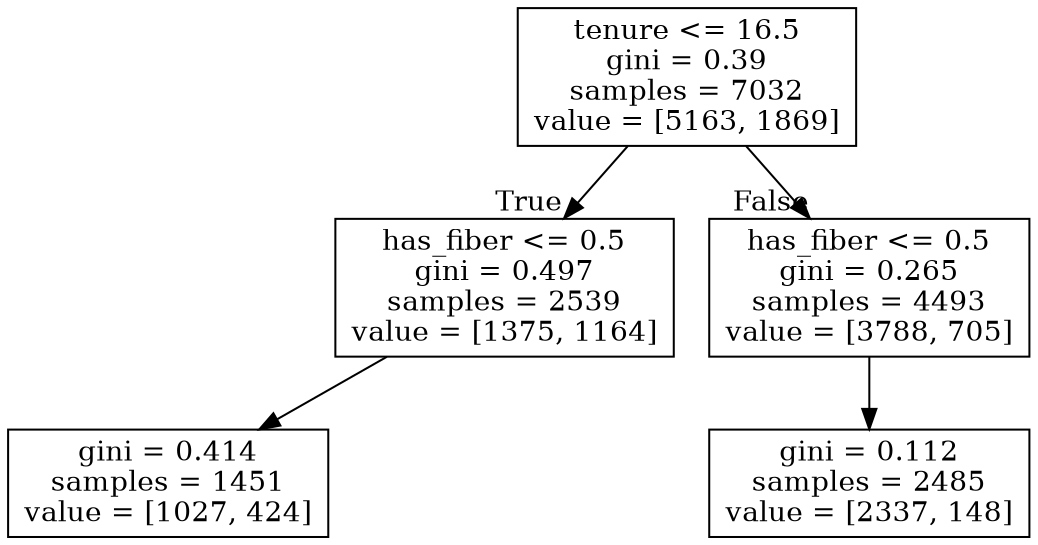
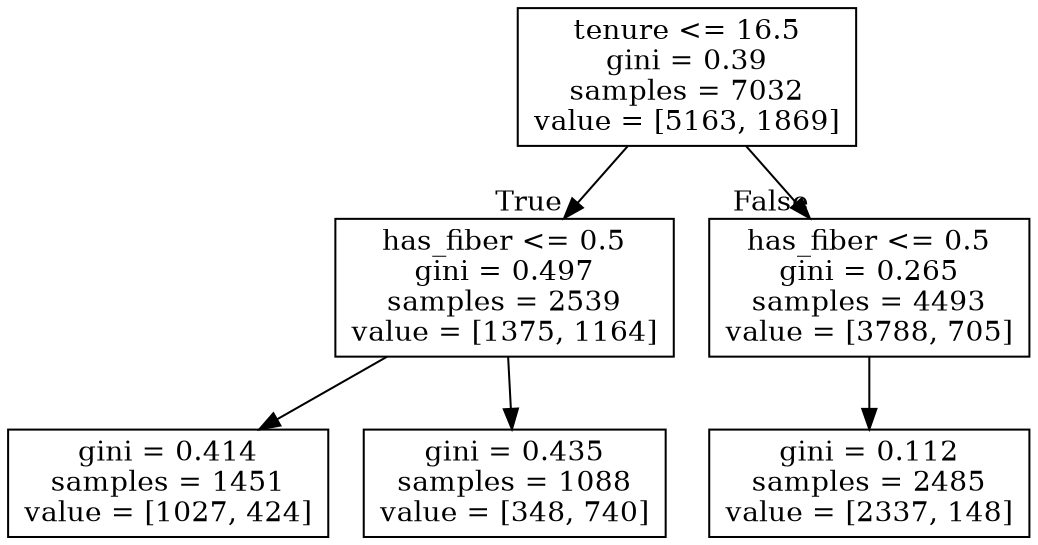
none -> (515, 483)
